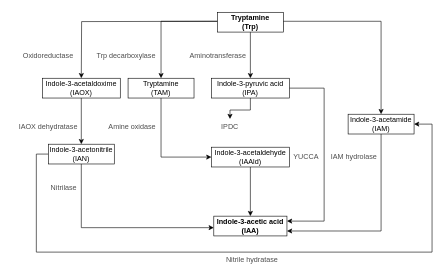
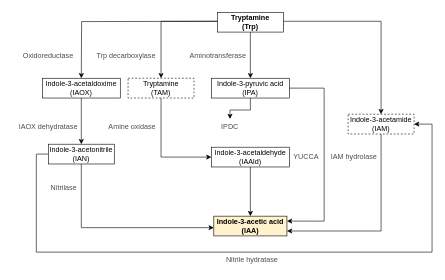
(161, 88) -> (161, 88)
(381, 124) -> (381, 124)
(251, 226) -> (251, 226)
